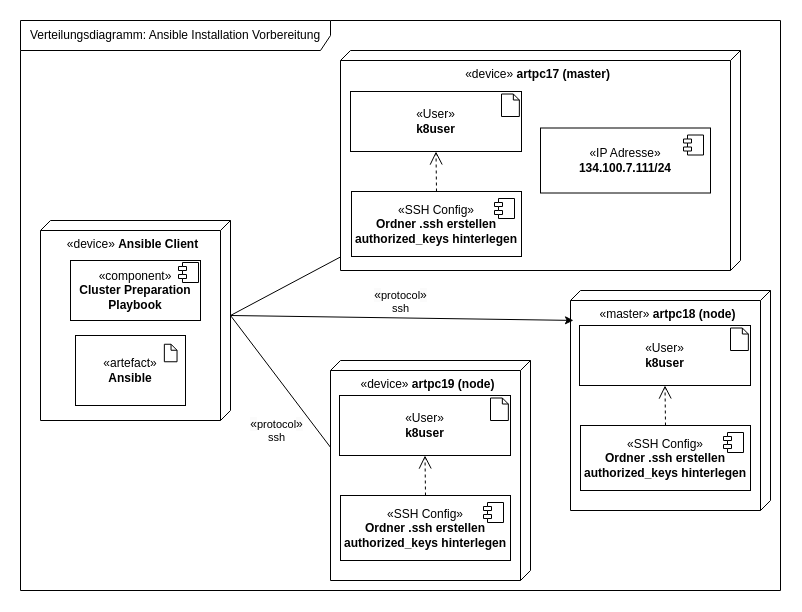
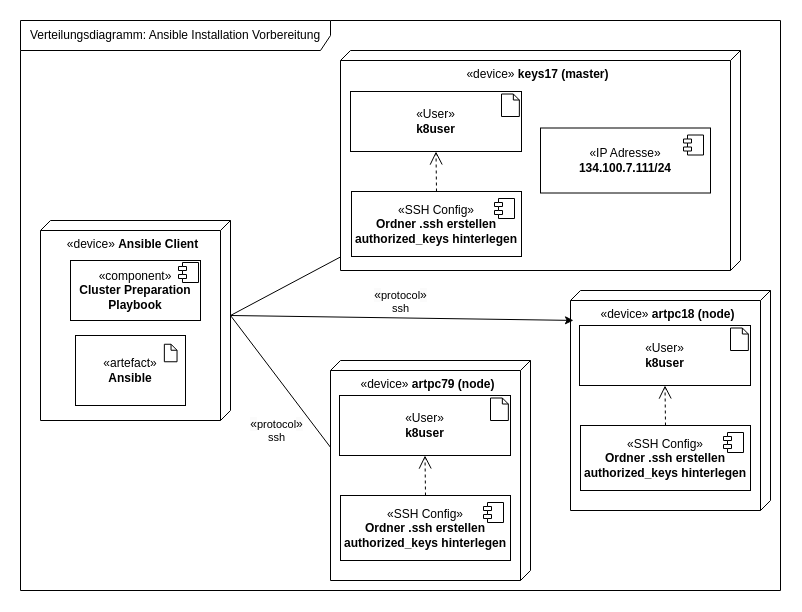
(538, 75) -> (538, 75)
(668, 315) -> (668, 315)
(428, 385) -> (428, 385)
